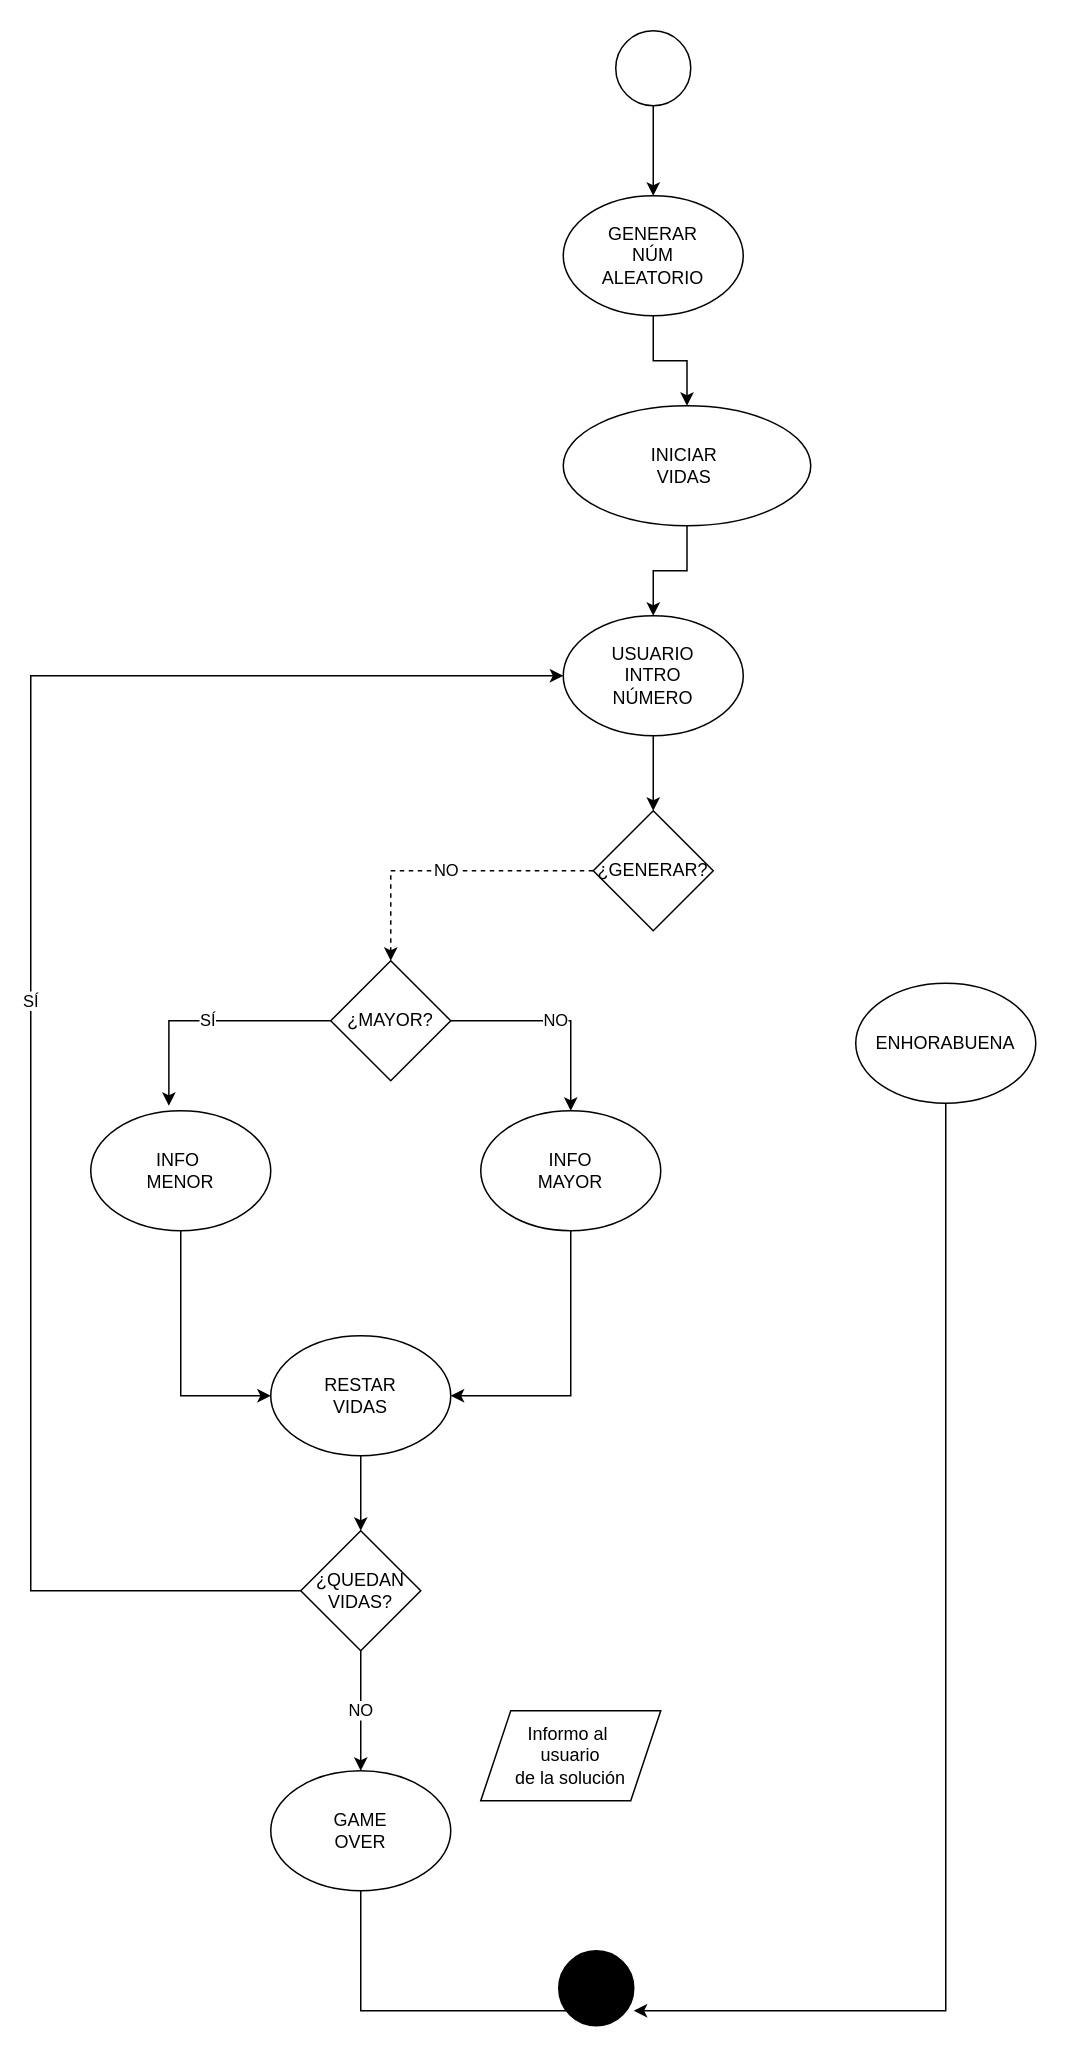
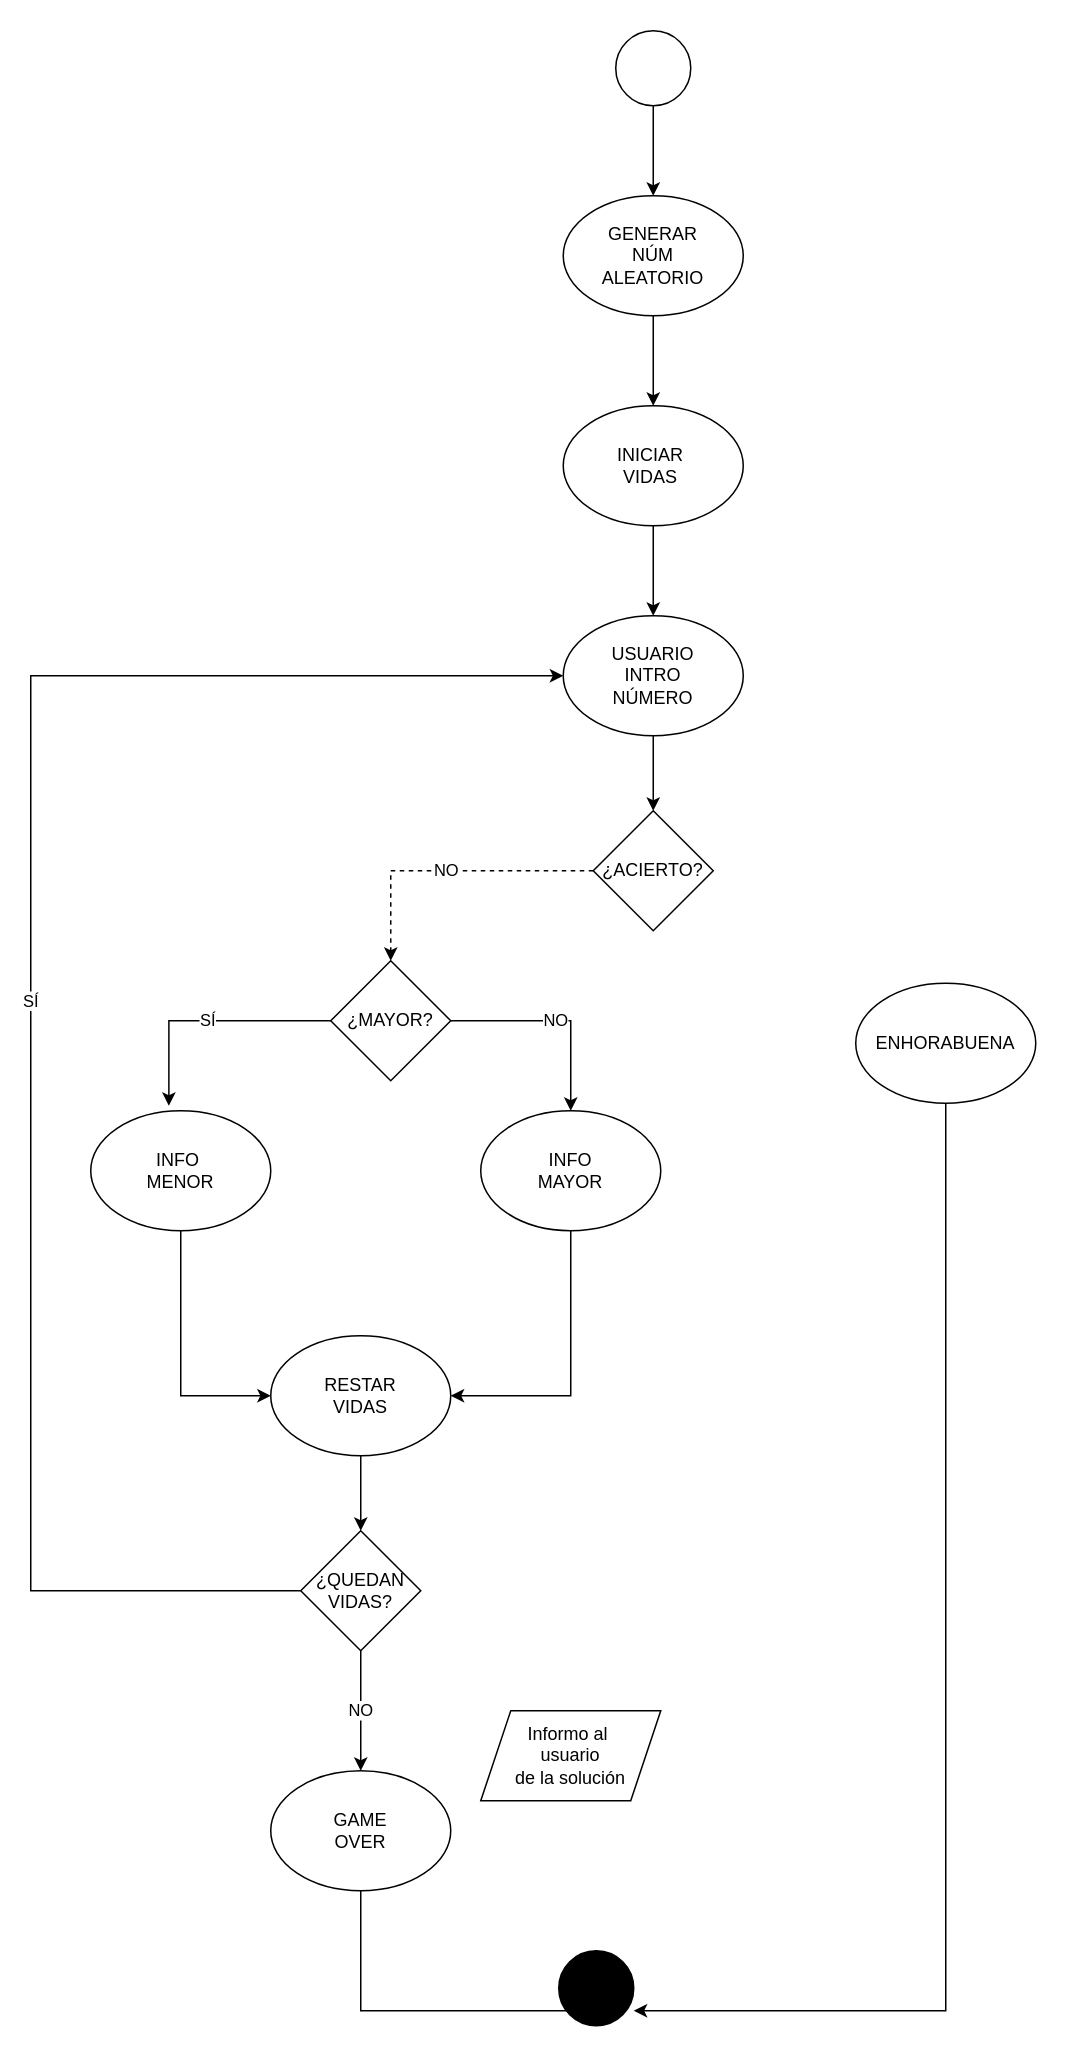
(687, 466) -> (653, 466)
(653, 871) -> (653, 871)
